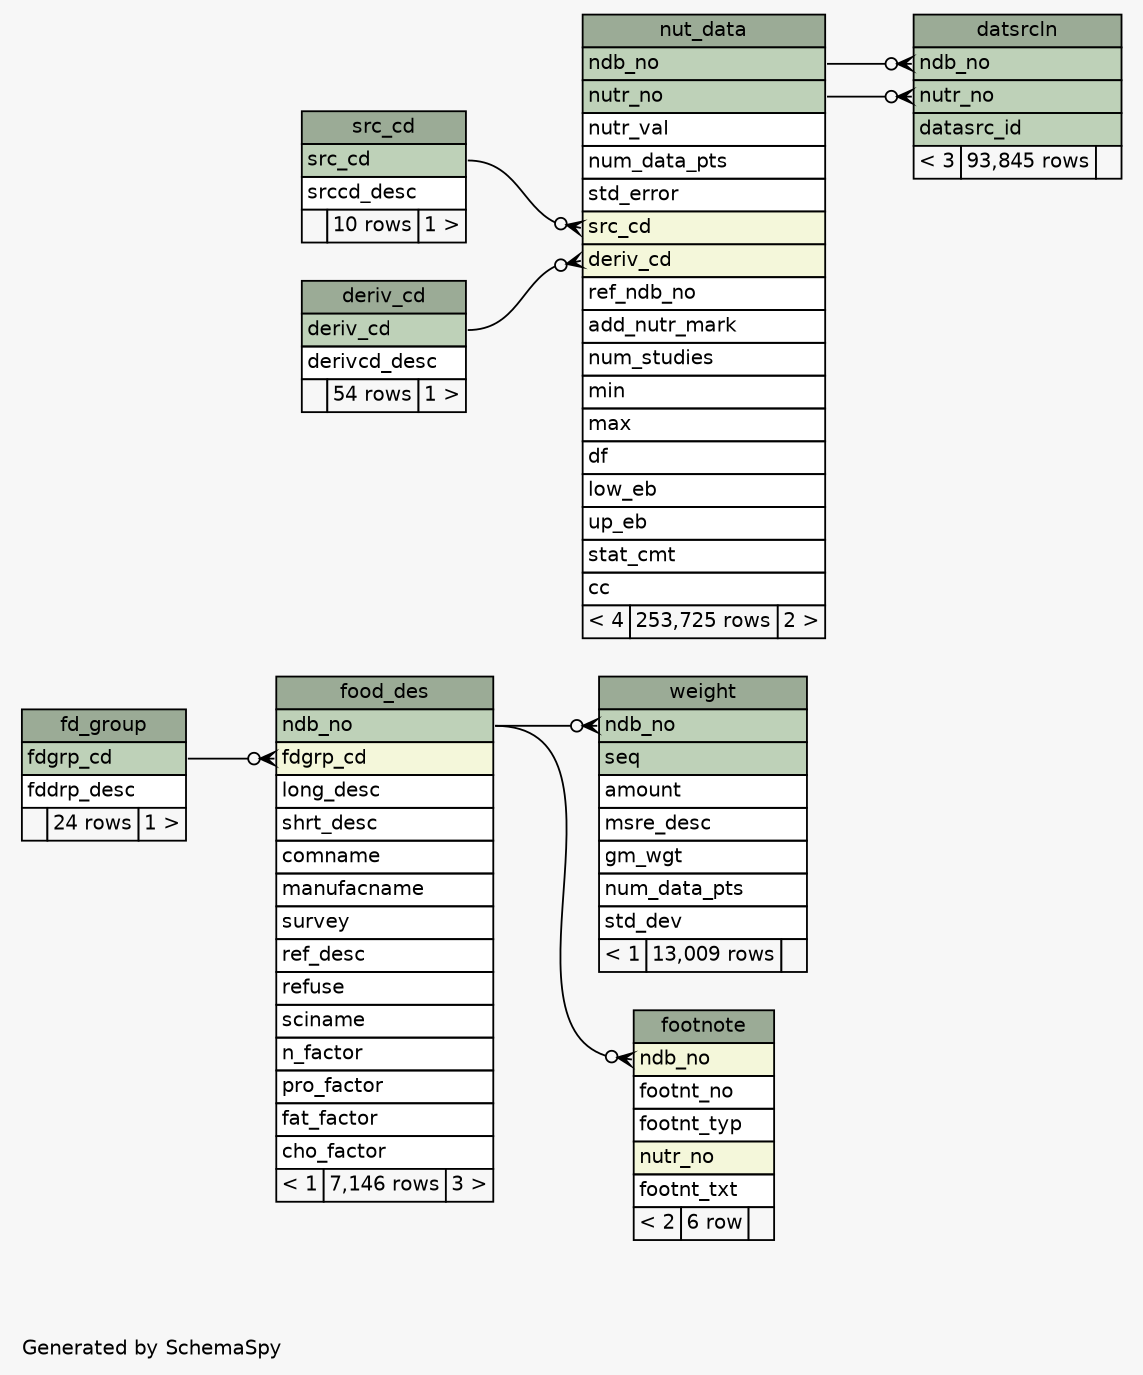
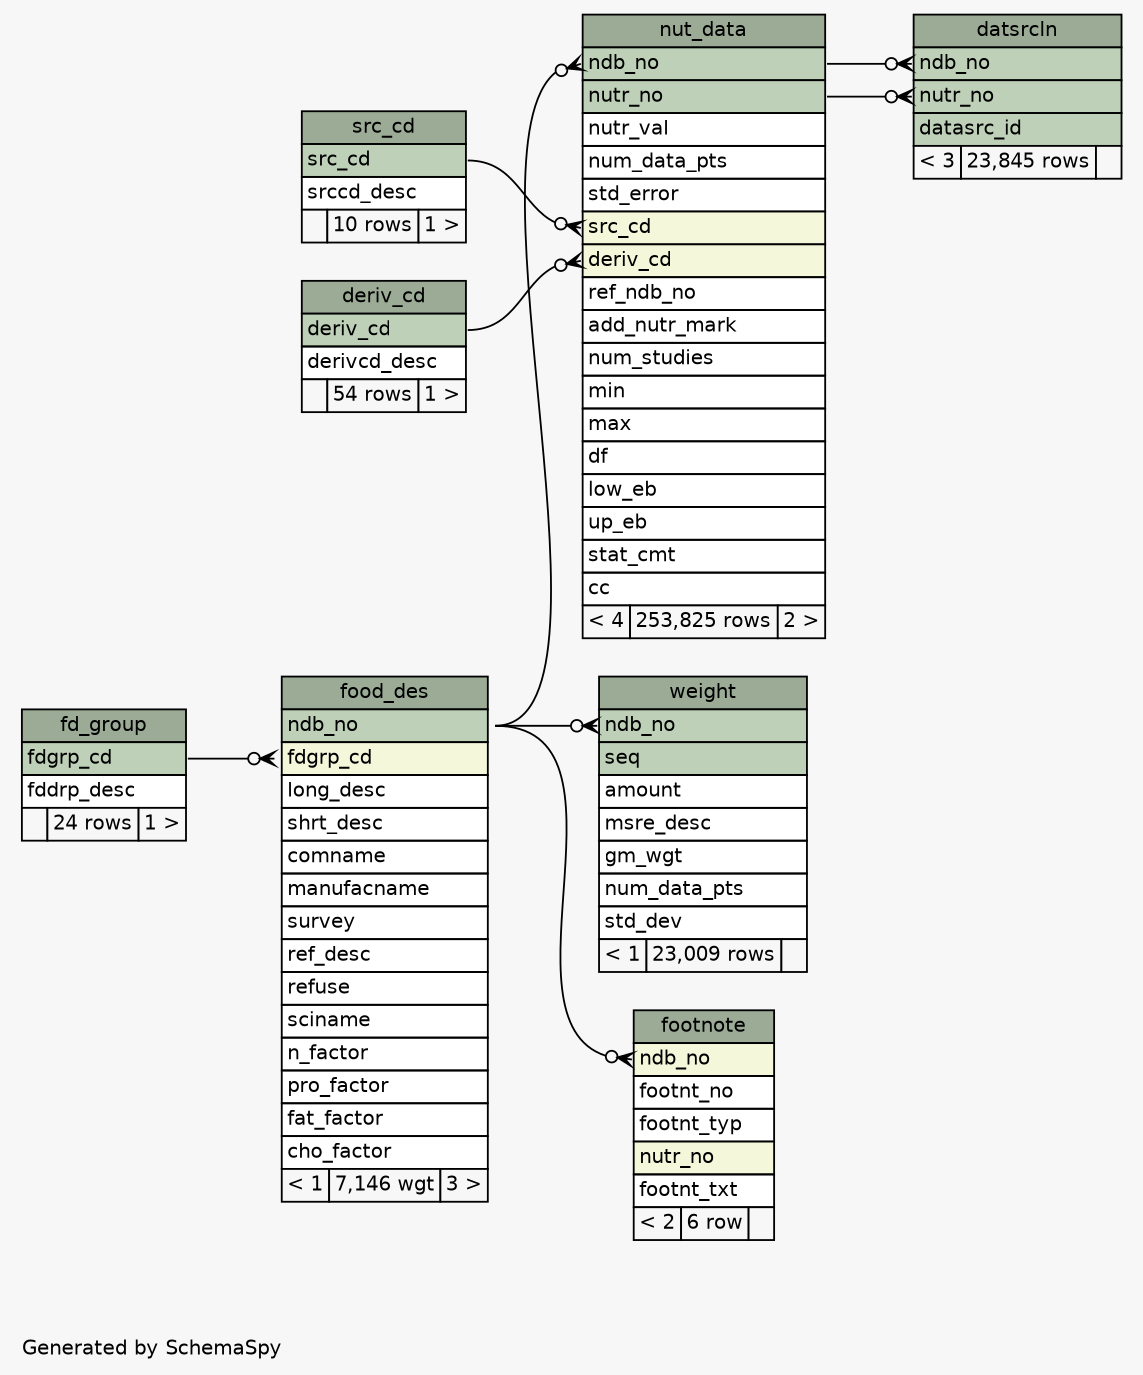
(1029, 161) -> (1029, 161)
none -> (539, 407)
(704, 621) -> (704, 621)
(714, 955) -> (714, 955)
(385, 1184) -> (385, 1184)
